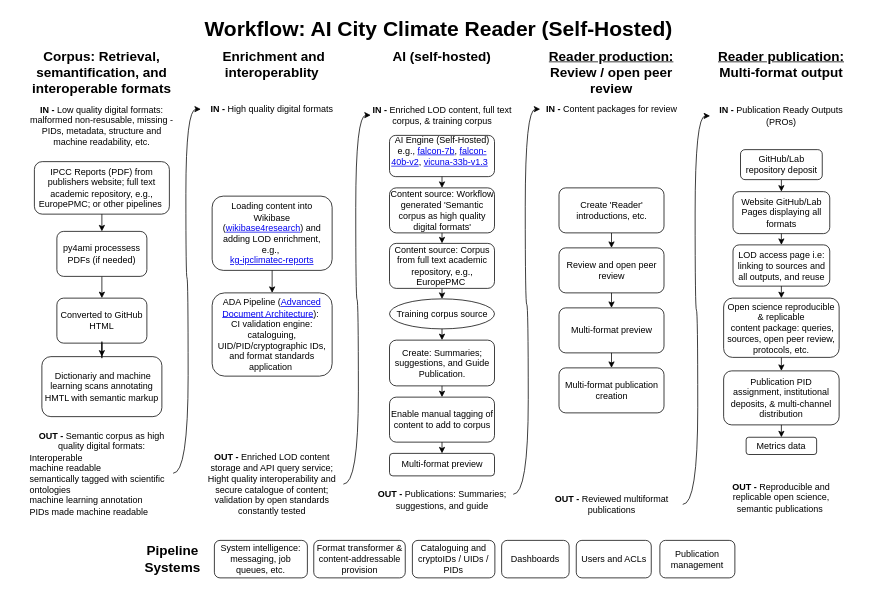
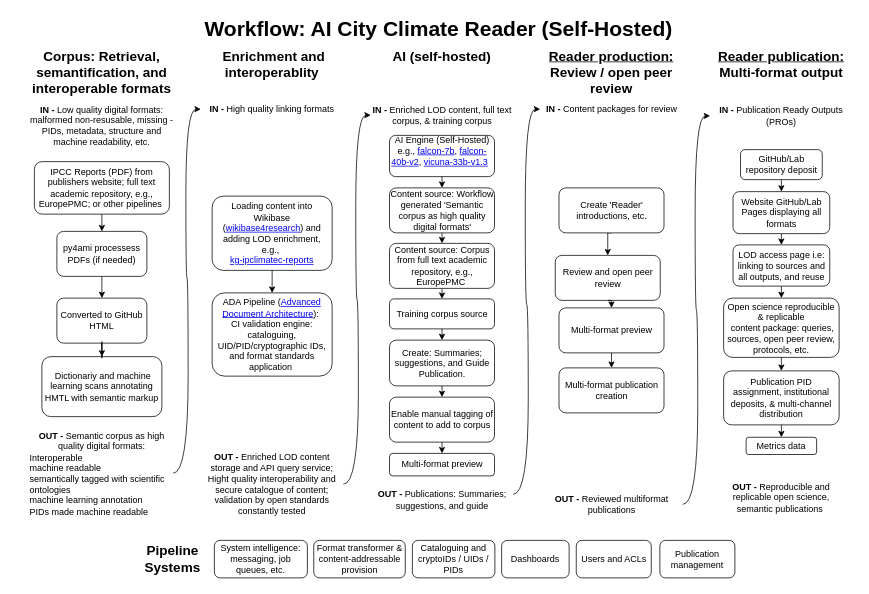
(272, 109) -> (272, 109)
(611, 270) -> (608, 278)
(442, 314) -> (442, 314)
